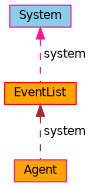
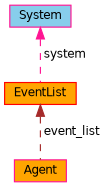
(63, 132) -> (70, 132)
